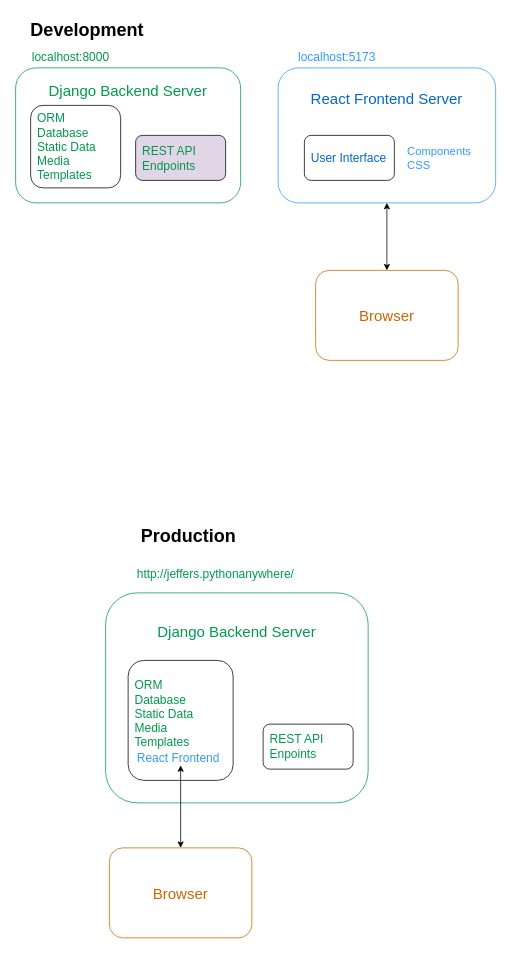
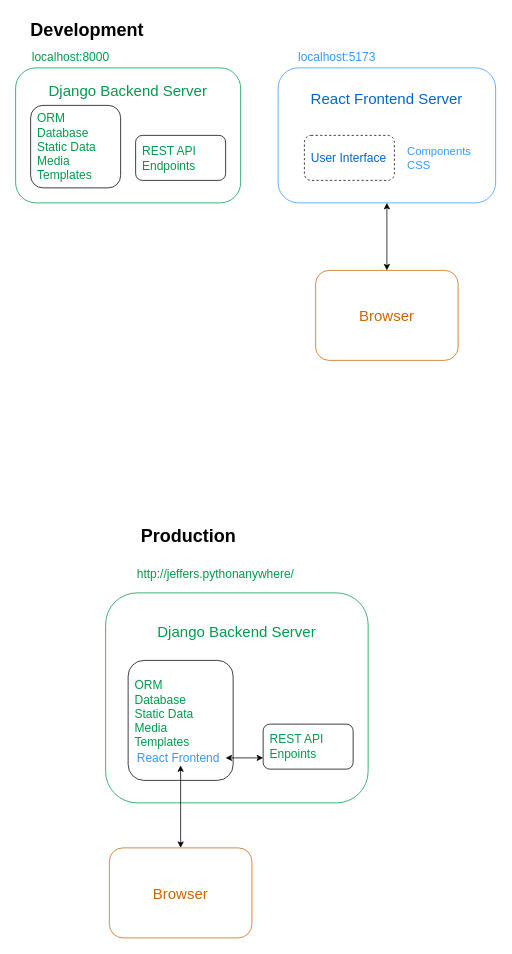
(180, 158) -> (180, 158)
(349, 158) -> (349, 158)
none -> (257, 758)
